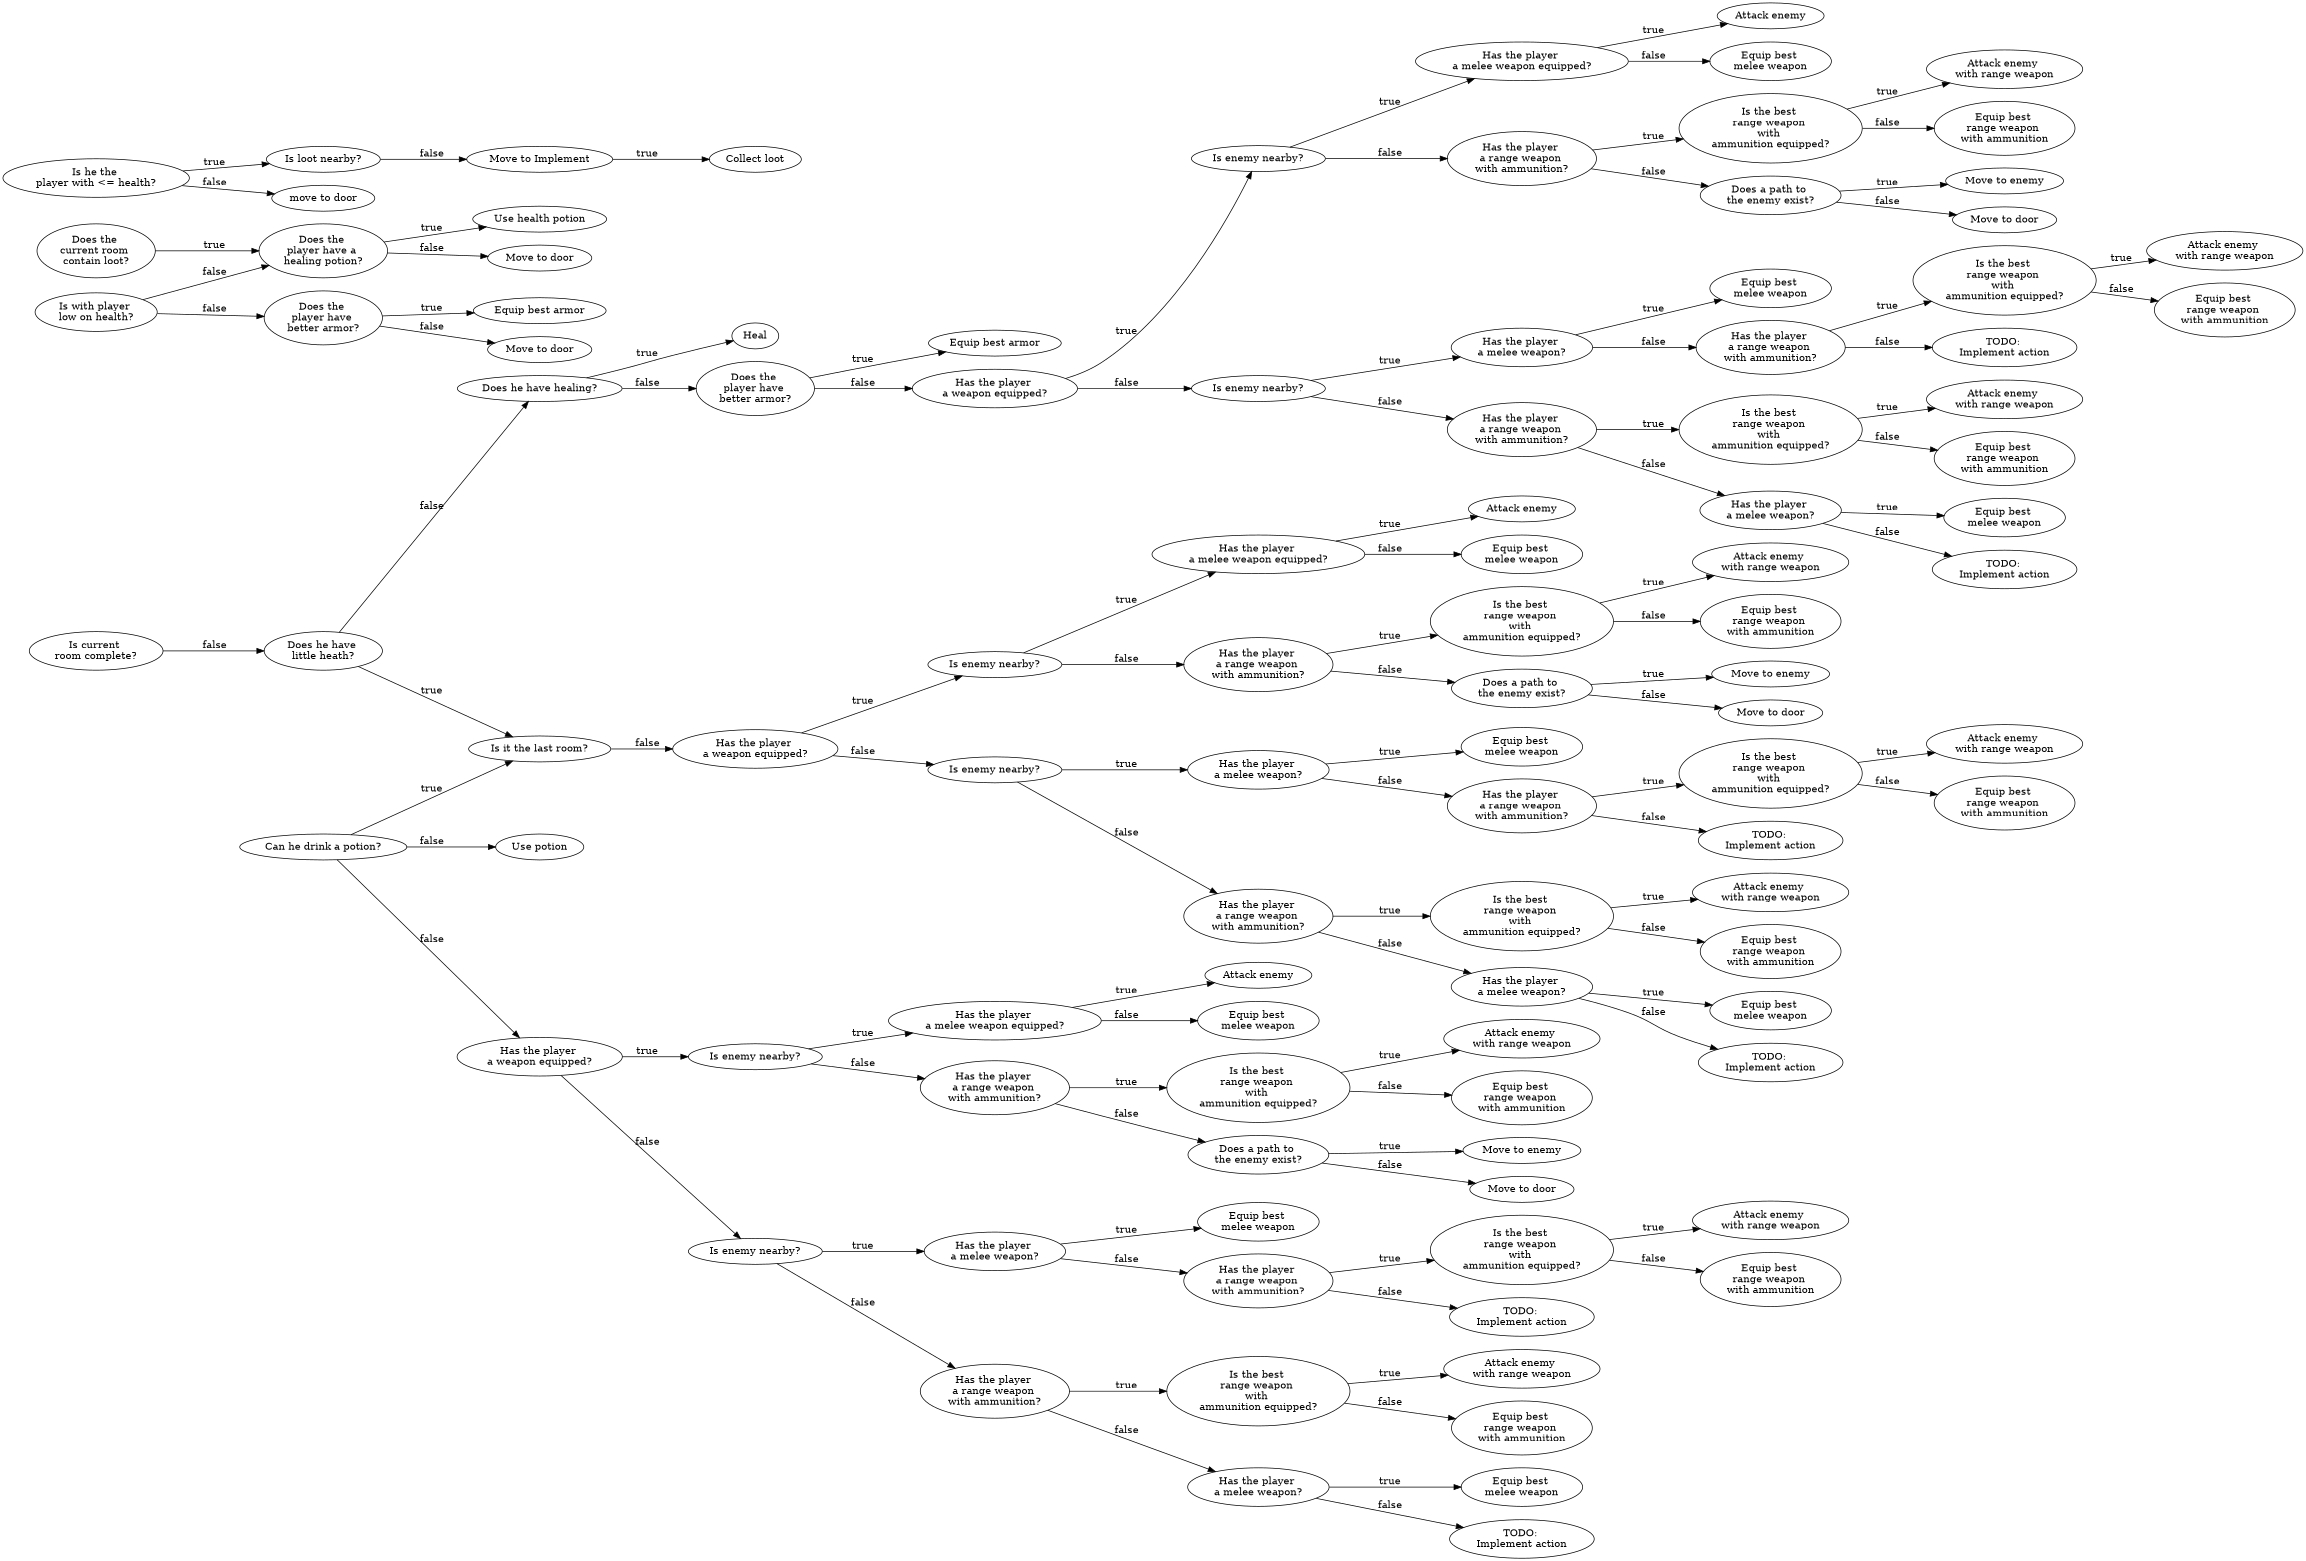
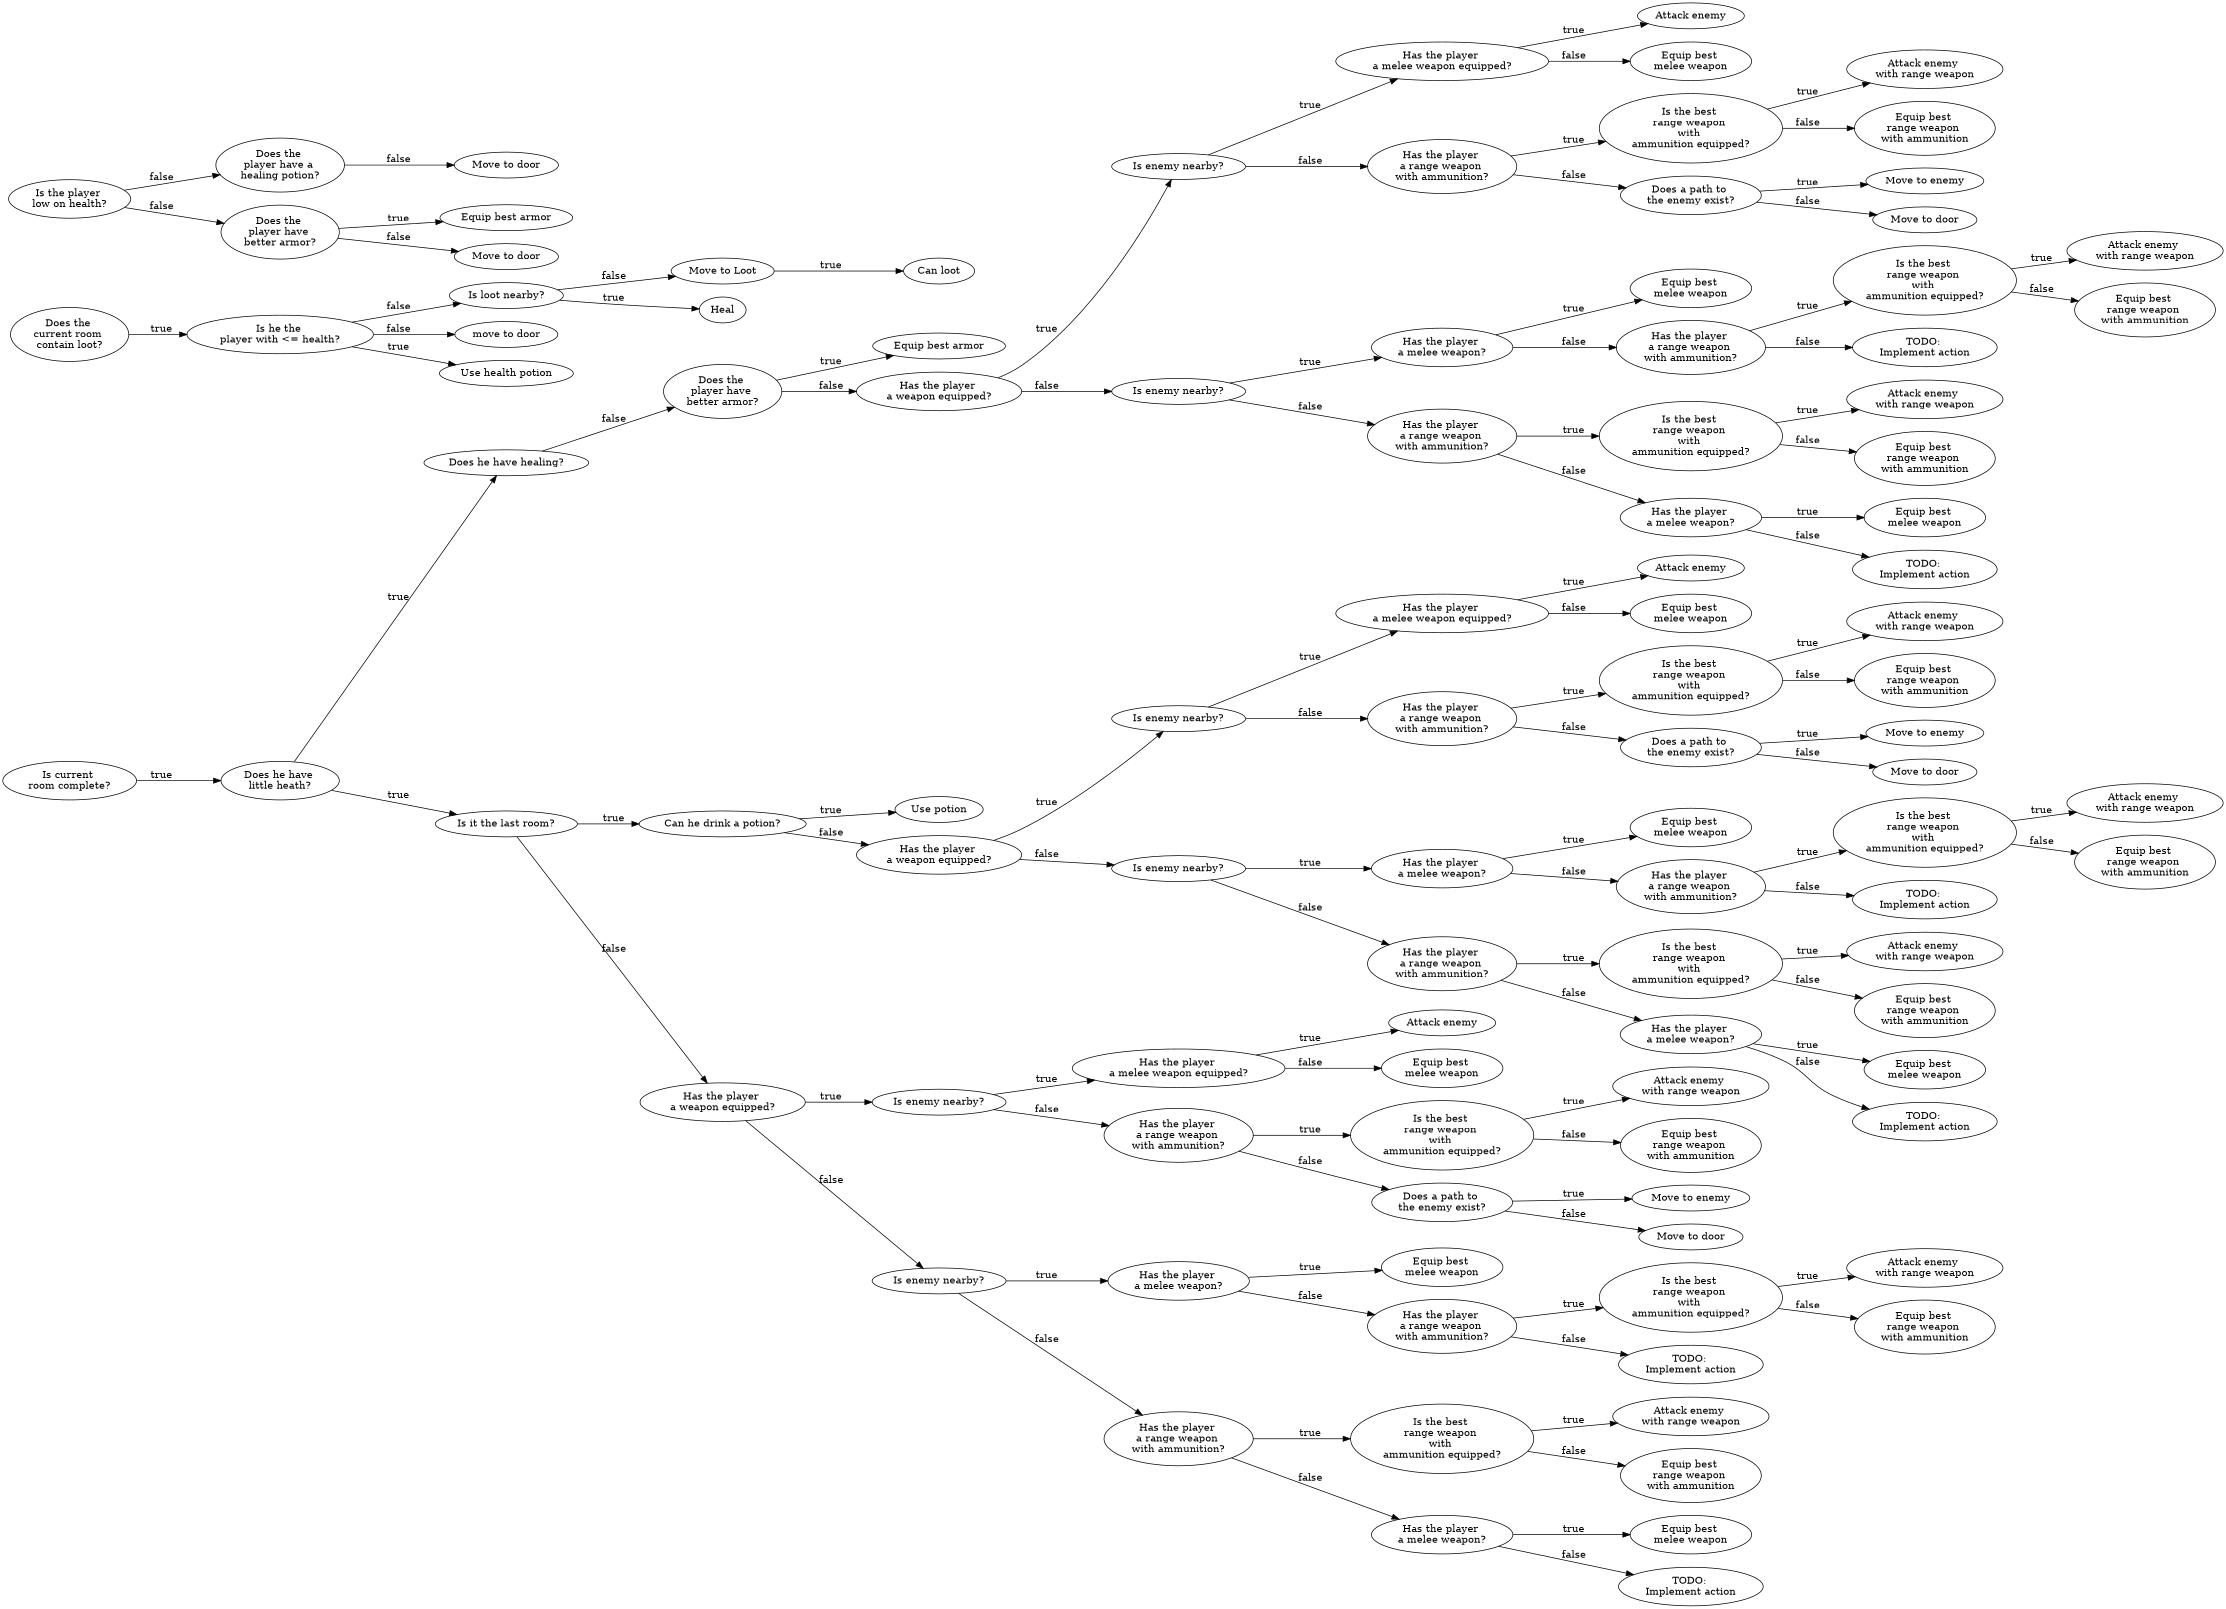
(540, 159) -> (723, 271)
(755, 159) -> (939, 271)
(215, 163) -> (399, 307)
(432, 235) -> (400, 355)
(203, 251) -> (154, 334)
(96, 312) -> (70, 199)
(656, 360) -> (626, 305)
(432, 506) -> (399, 597)
(215, 646) -> (162, 775)
(428, 799) -> (605, 824)
(432, 842) -> (831, 811)
